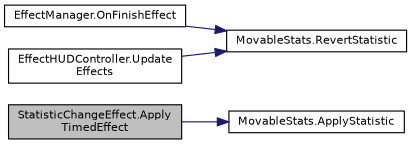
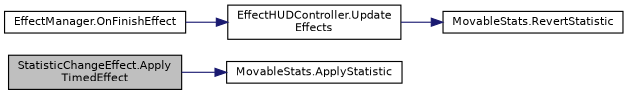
(200, 28) -> (201, 22)
